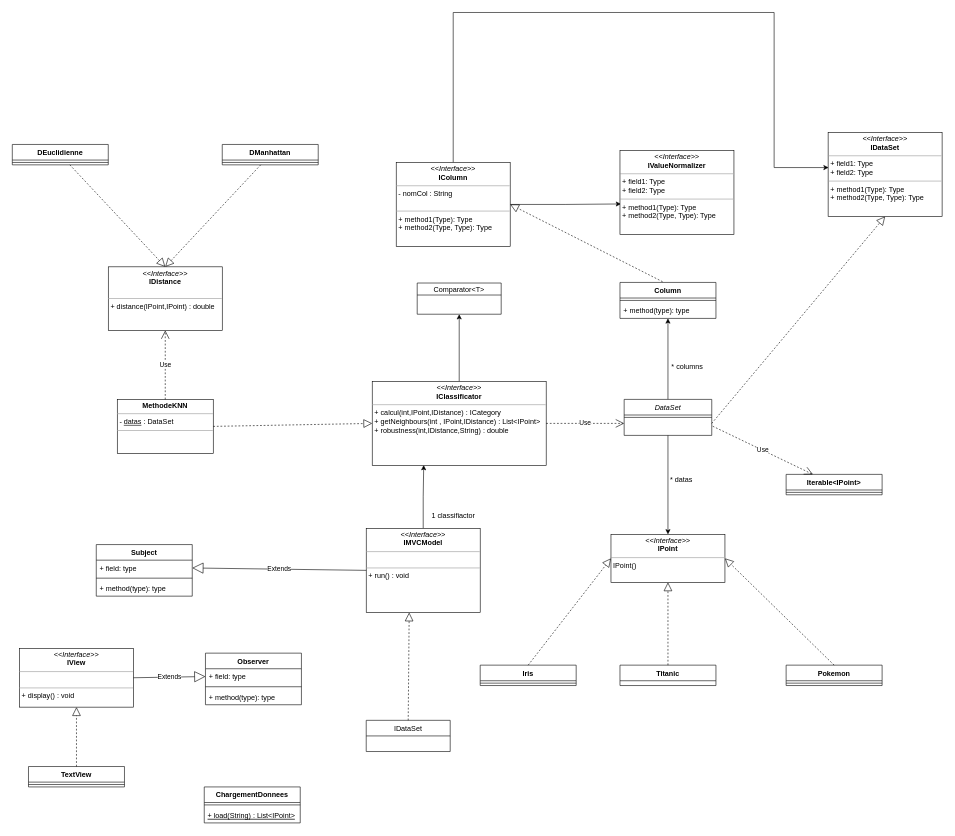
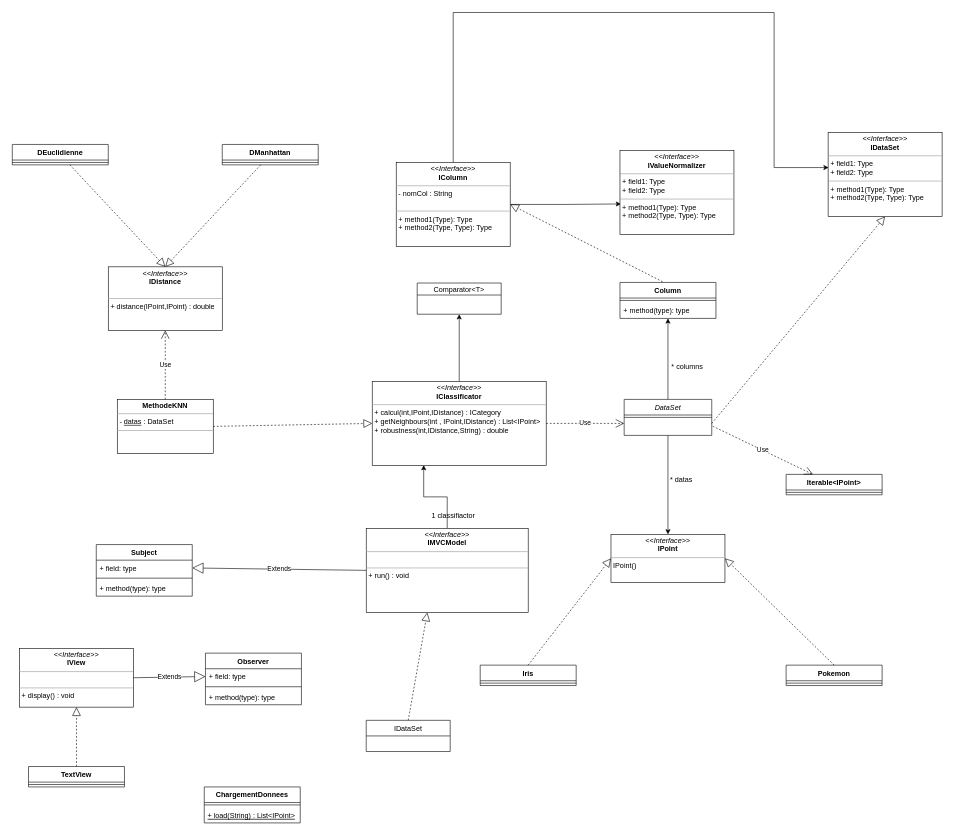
(423, 570) -> (447, 570)
(668, 628) -> none
(668, 675) -> none
